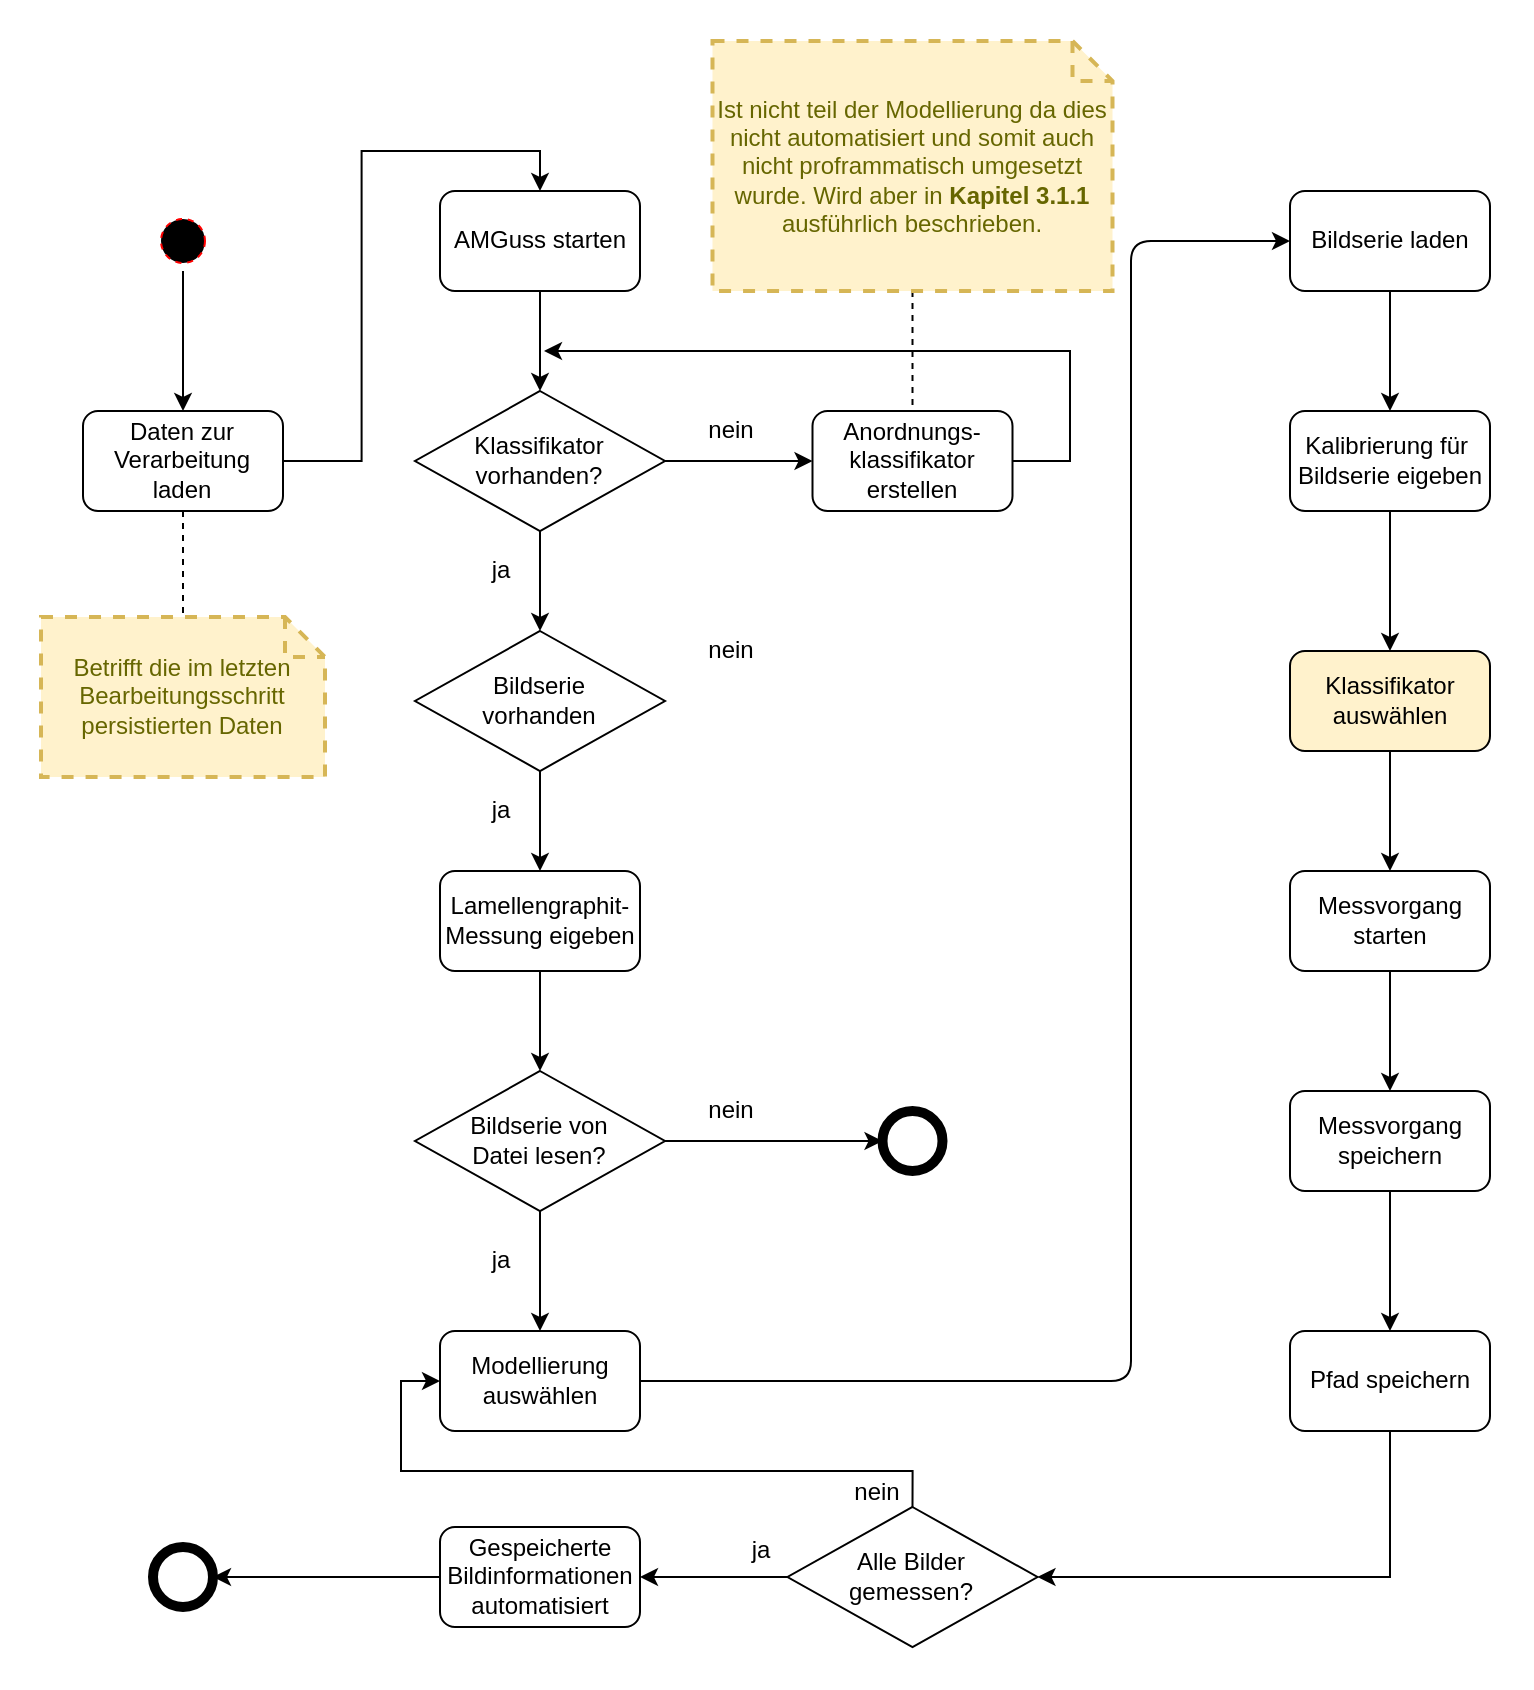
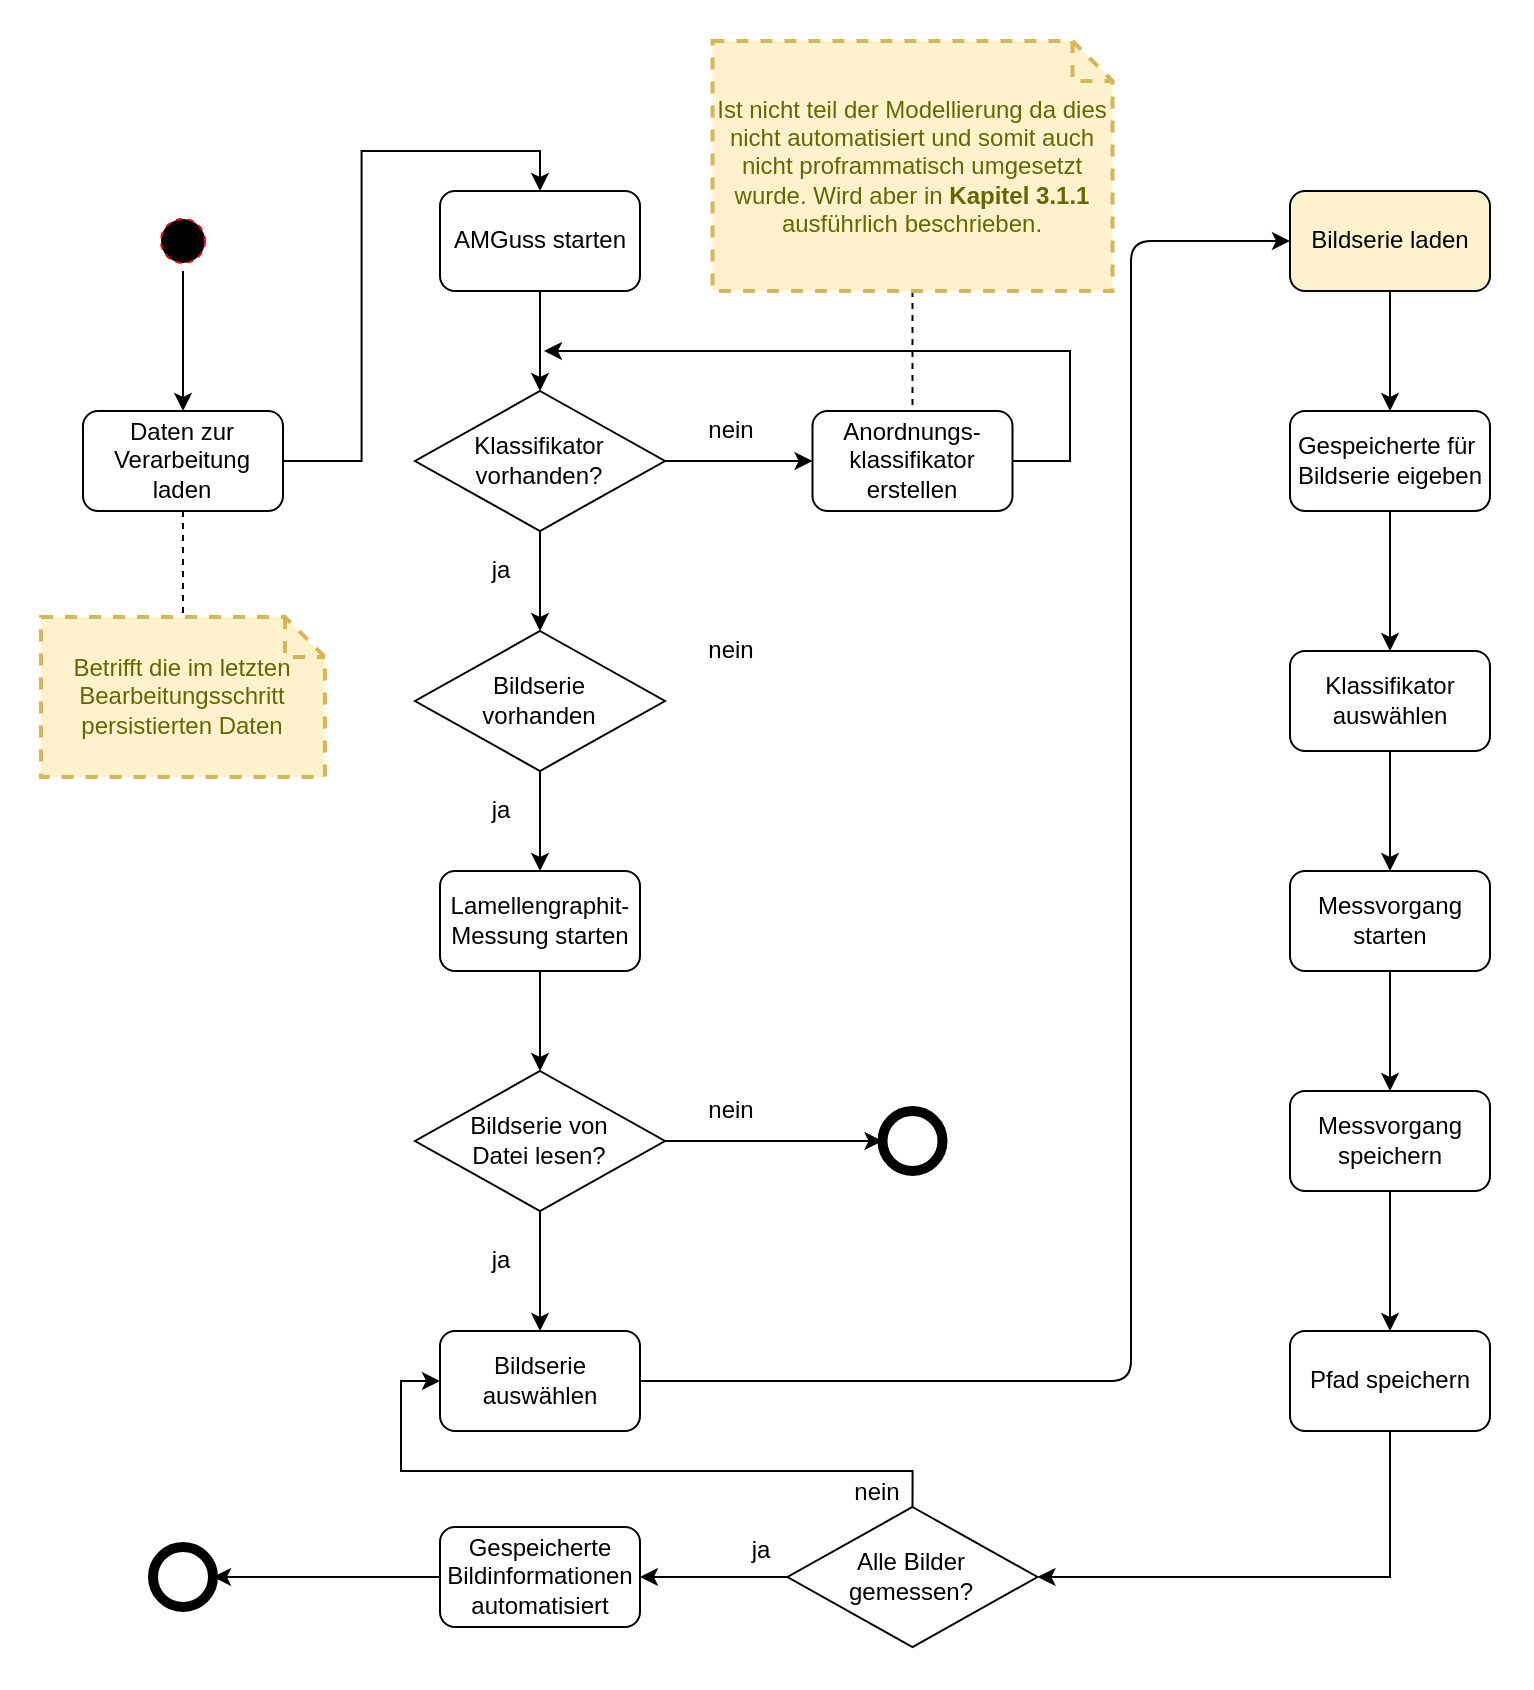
(1390, 241) -> (1390, 241)
(1391, 461) -> (1391, 461)
(1390, 701) -> (1390, 701)
(541, 921) -> (541, 921)
(541, 1381) -> (541, 1381)
